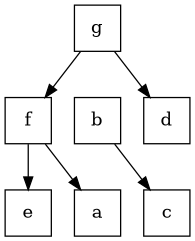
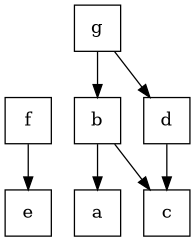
(67, 69) -> (98, 68)
none -> (167, 161)
(59, 162) -> (98, 161)
